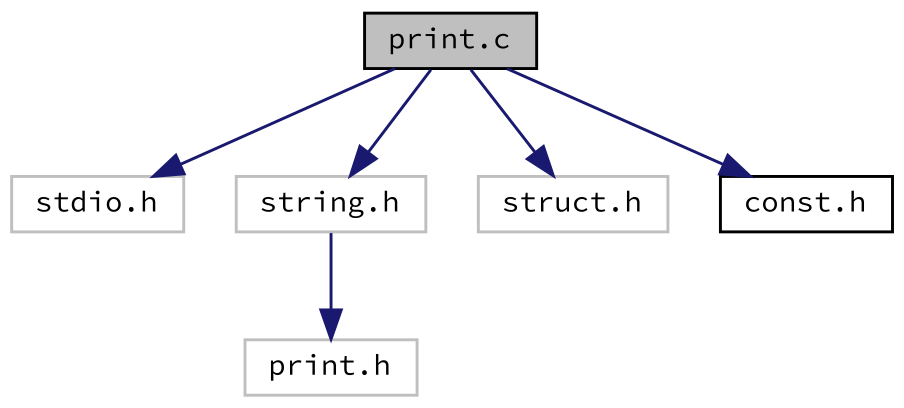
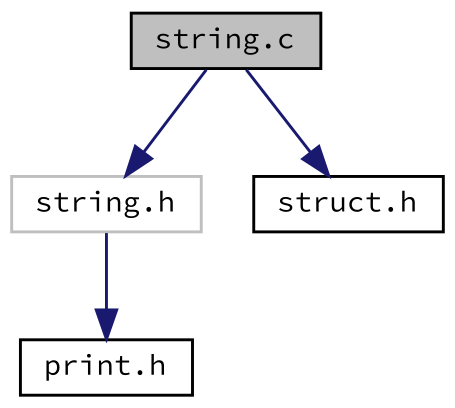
(451, 41) -> (226, 41)
(98, 204) -> none
(573, 204) -> (349, 204)
(806, 204) -> none
(331, 368) -> (106, 368)
